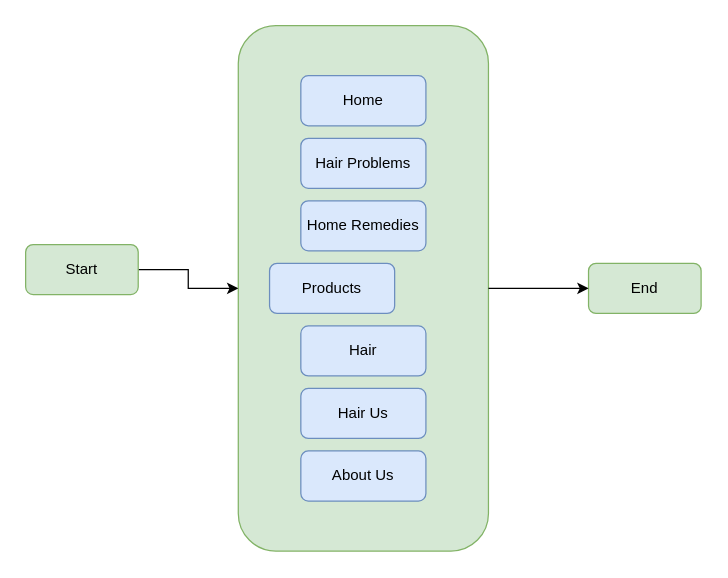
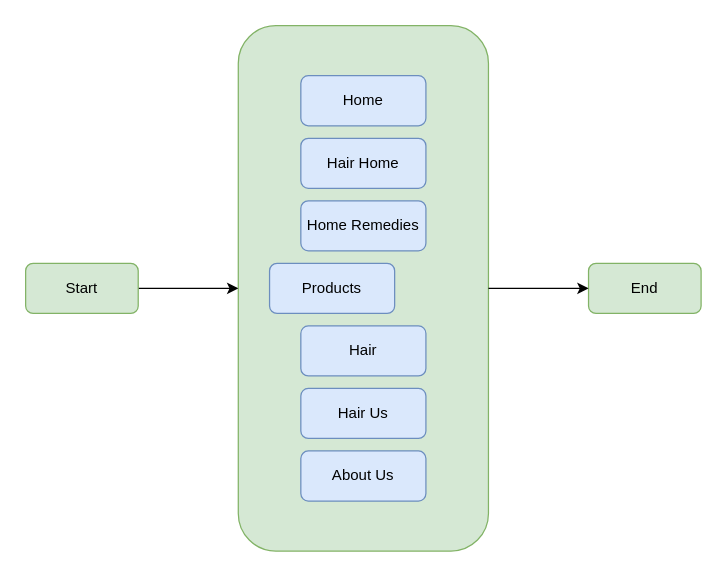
(363, 163) -> (363, 163)
(82, 269) -> (82, 288)
